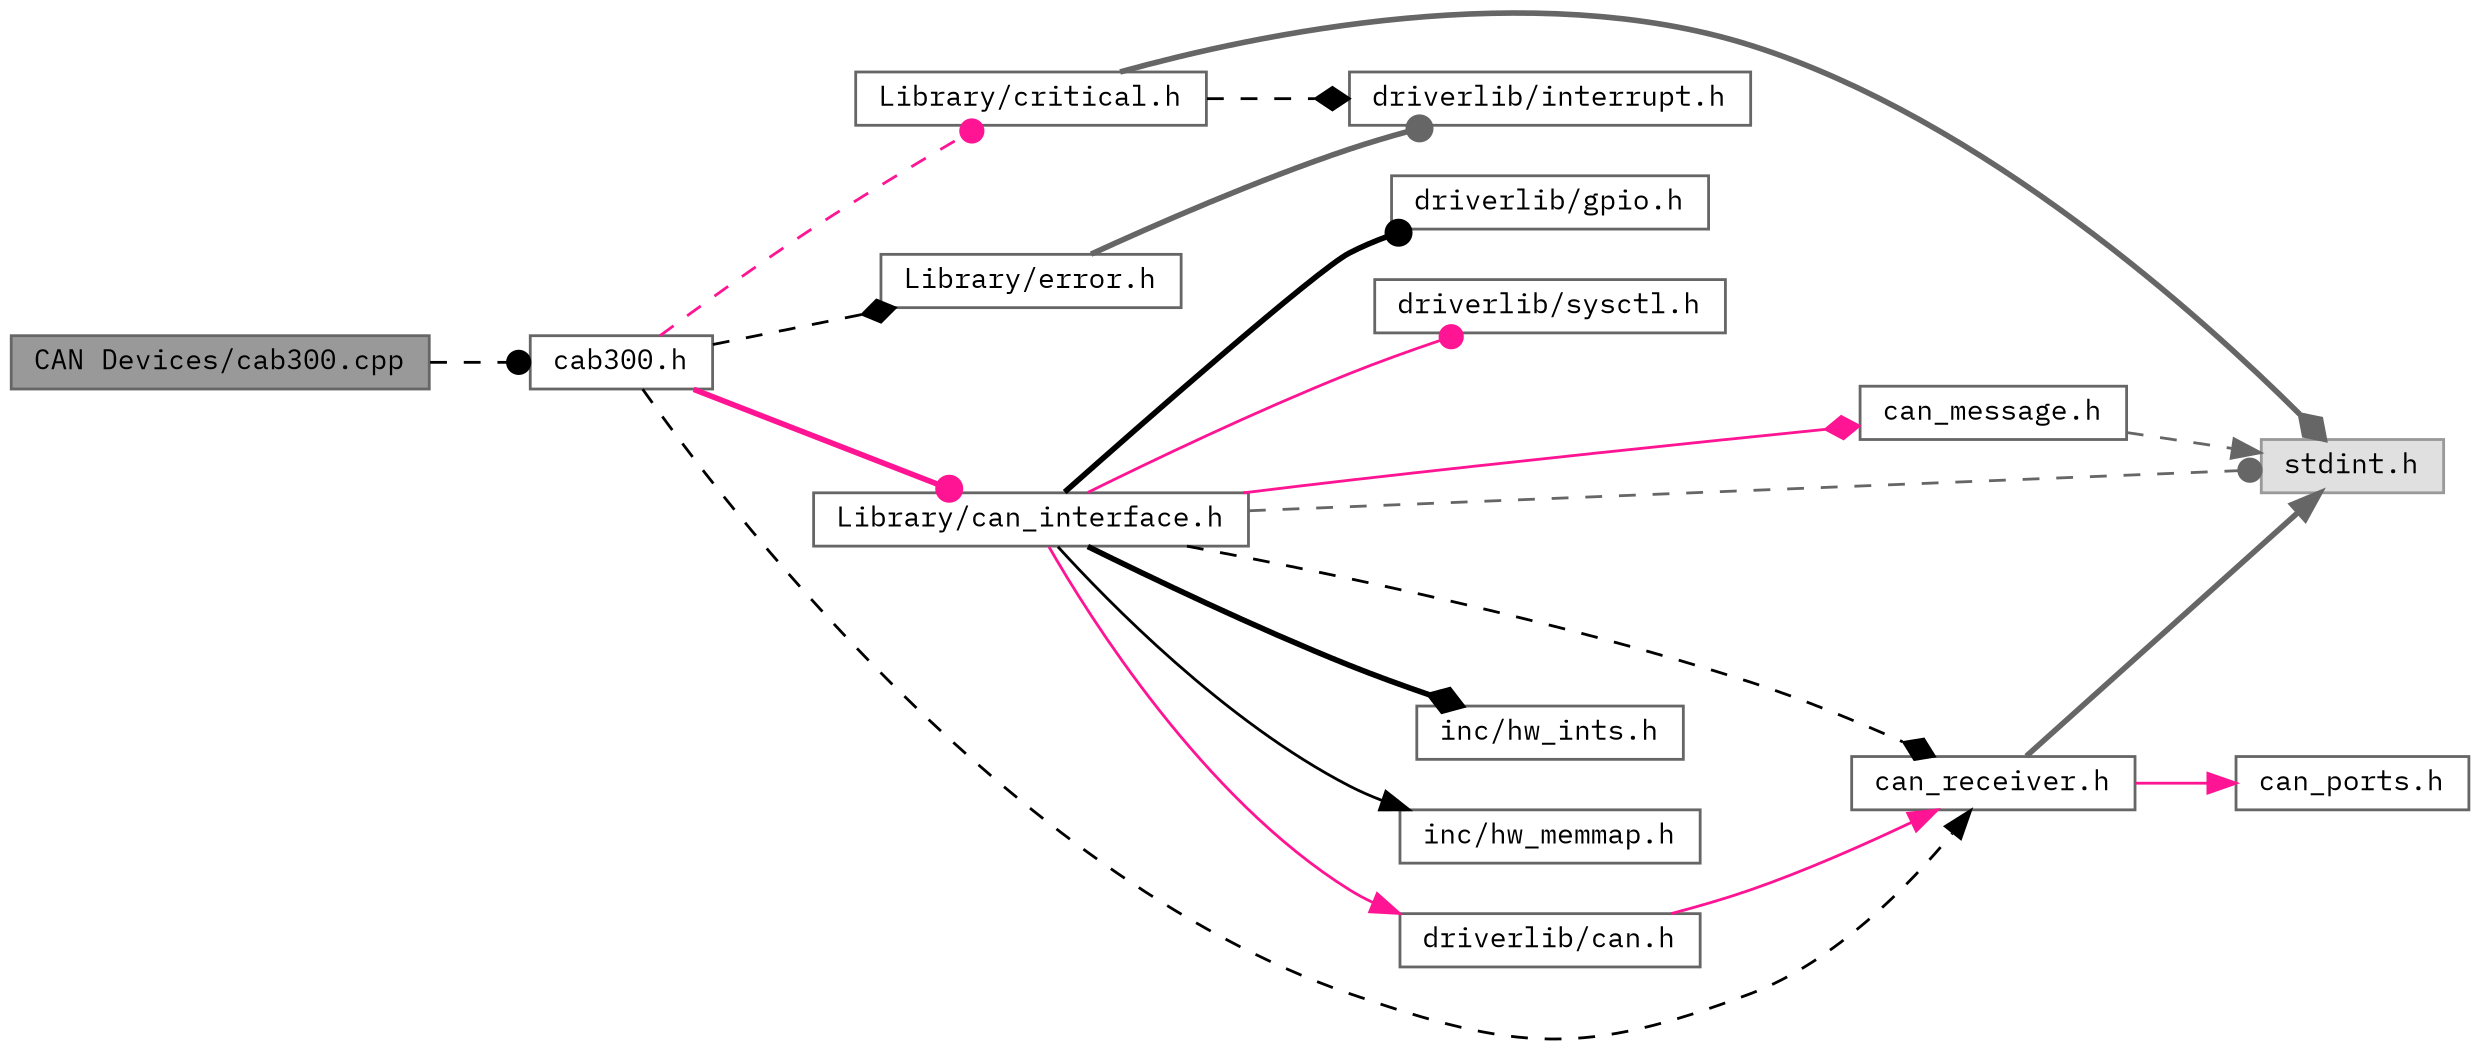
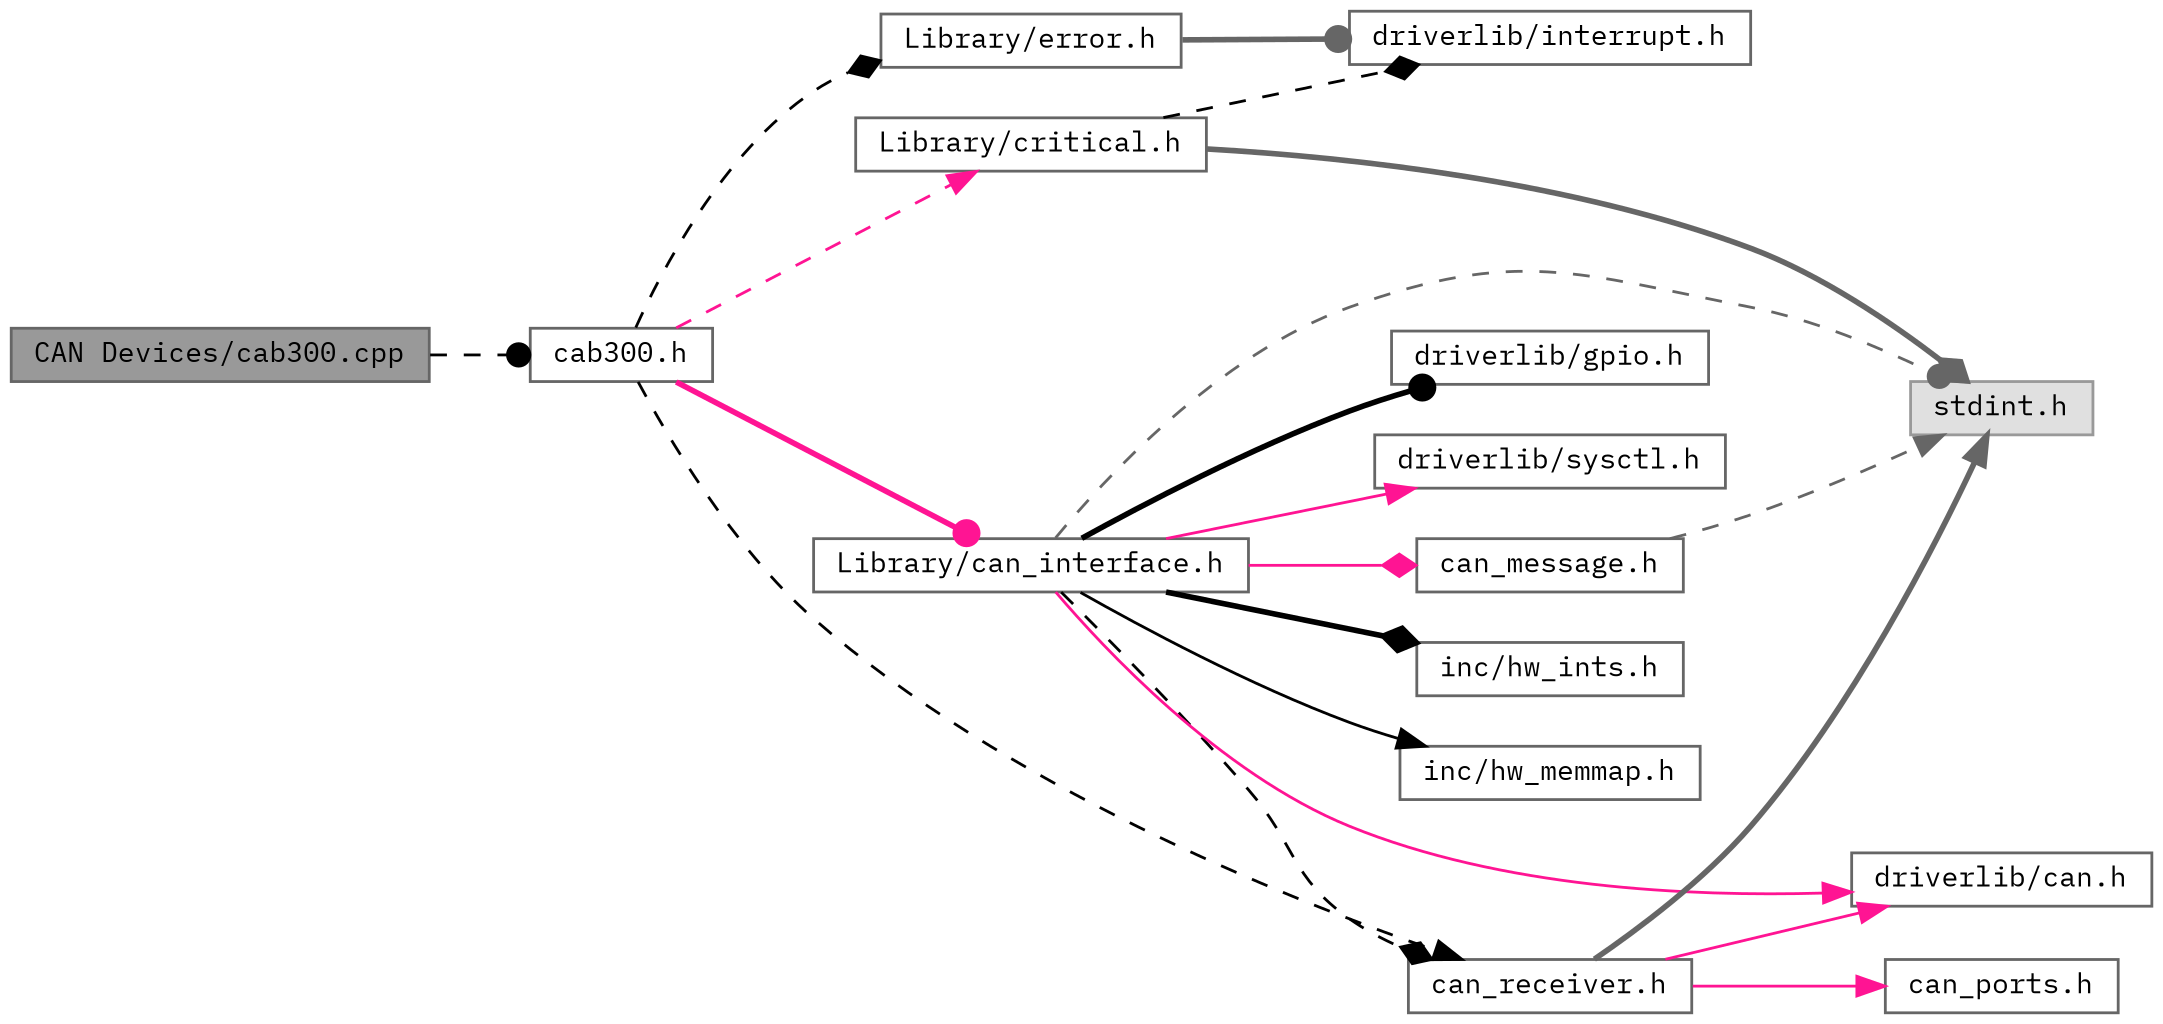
(808, 232) -> (814, 256)
(1261, 411) -> (1277, 516)
(1794, 874) -> (1762, 936)
